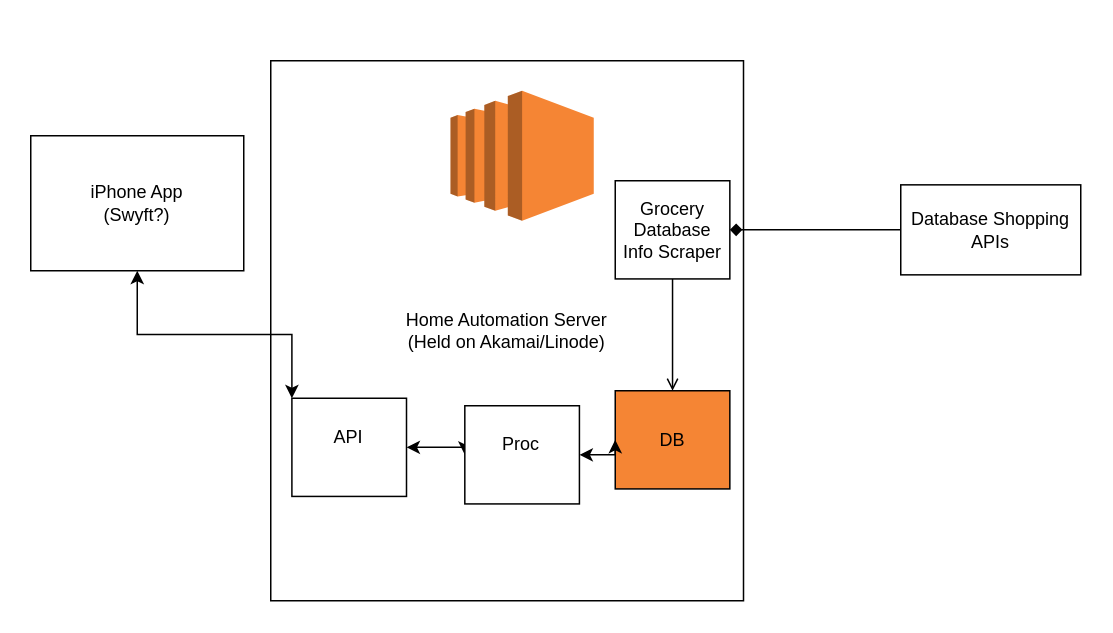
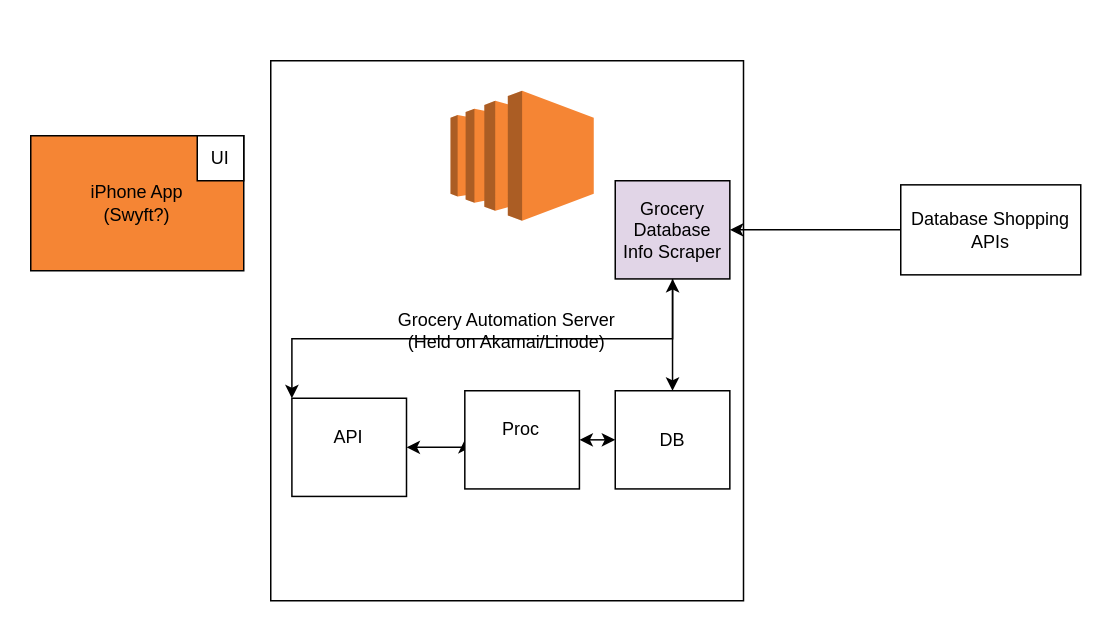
none -> (221, 158)
(137, 203) -> (137, 203)
(673, 230) -> (673, 230)
(742, 230) -> (741, 230)
(507, 331) -> (507, 331)
(190, 335) -> (479, 339)
(673, 381) -> (673, 379)
(673, 440) -> (673, 440)
(522, 455) -> (522, 440)
